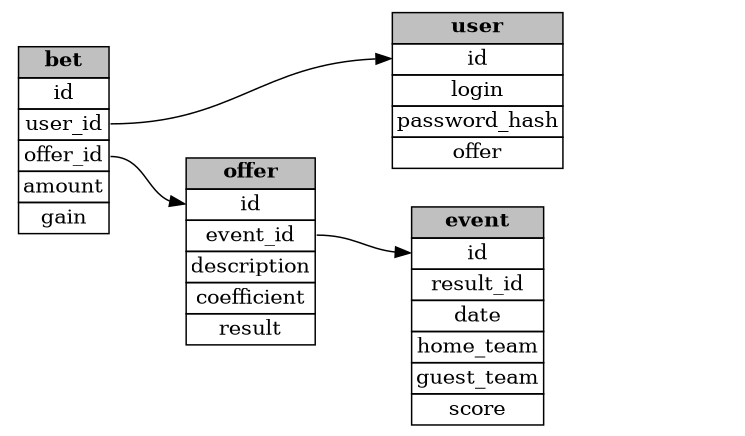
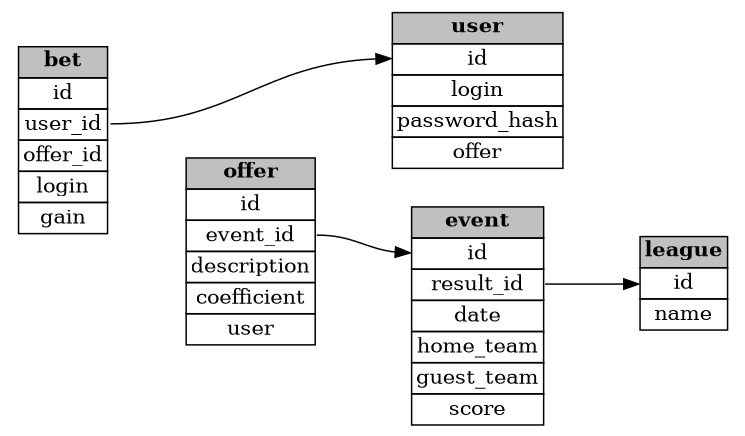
(143, 174) -> none
(64, 186) -> (63, 186)
none -> (683, 283)
(251, 329) -> (251, 329)
